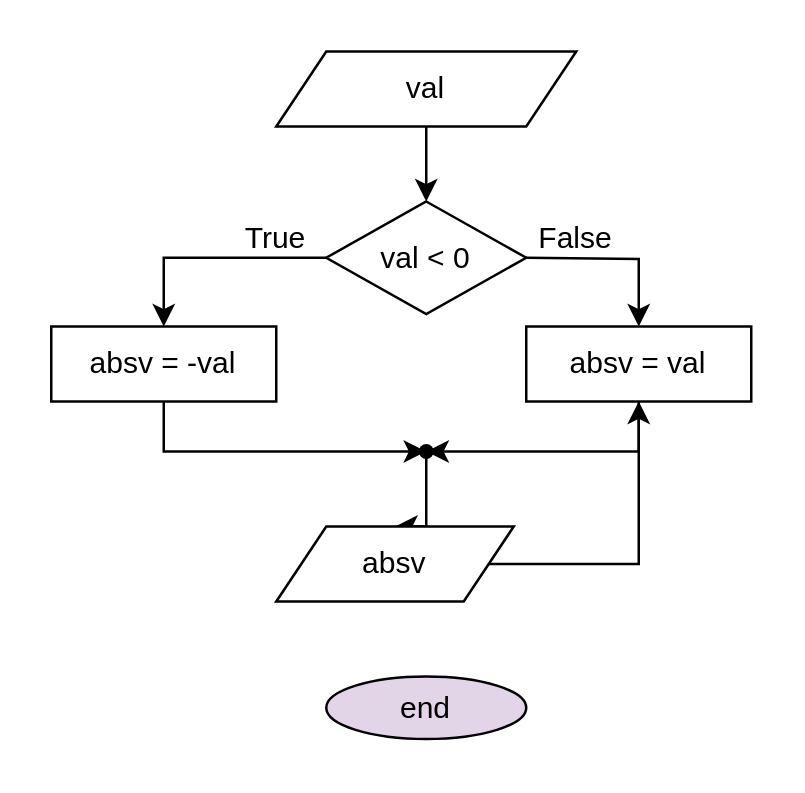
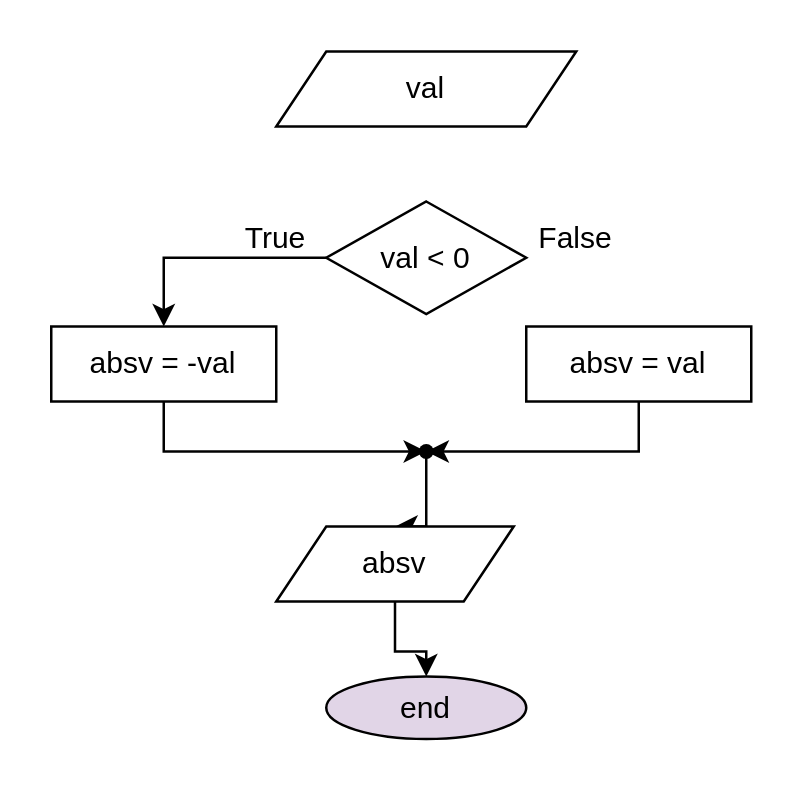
(426, 172) -> none
(608, 258) -> none
(619, 564) -> (395, 646)
